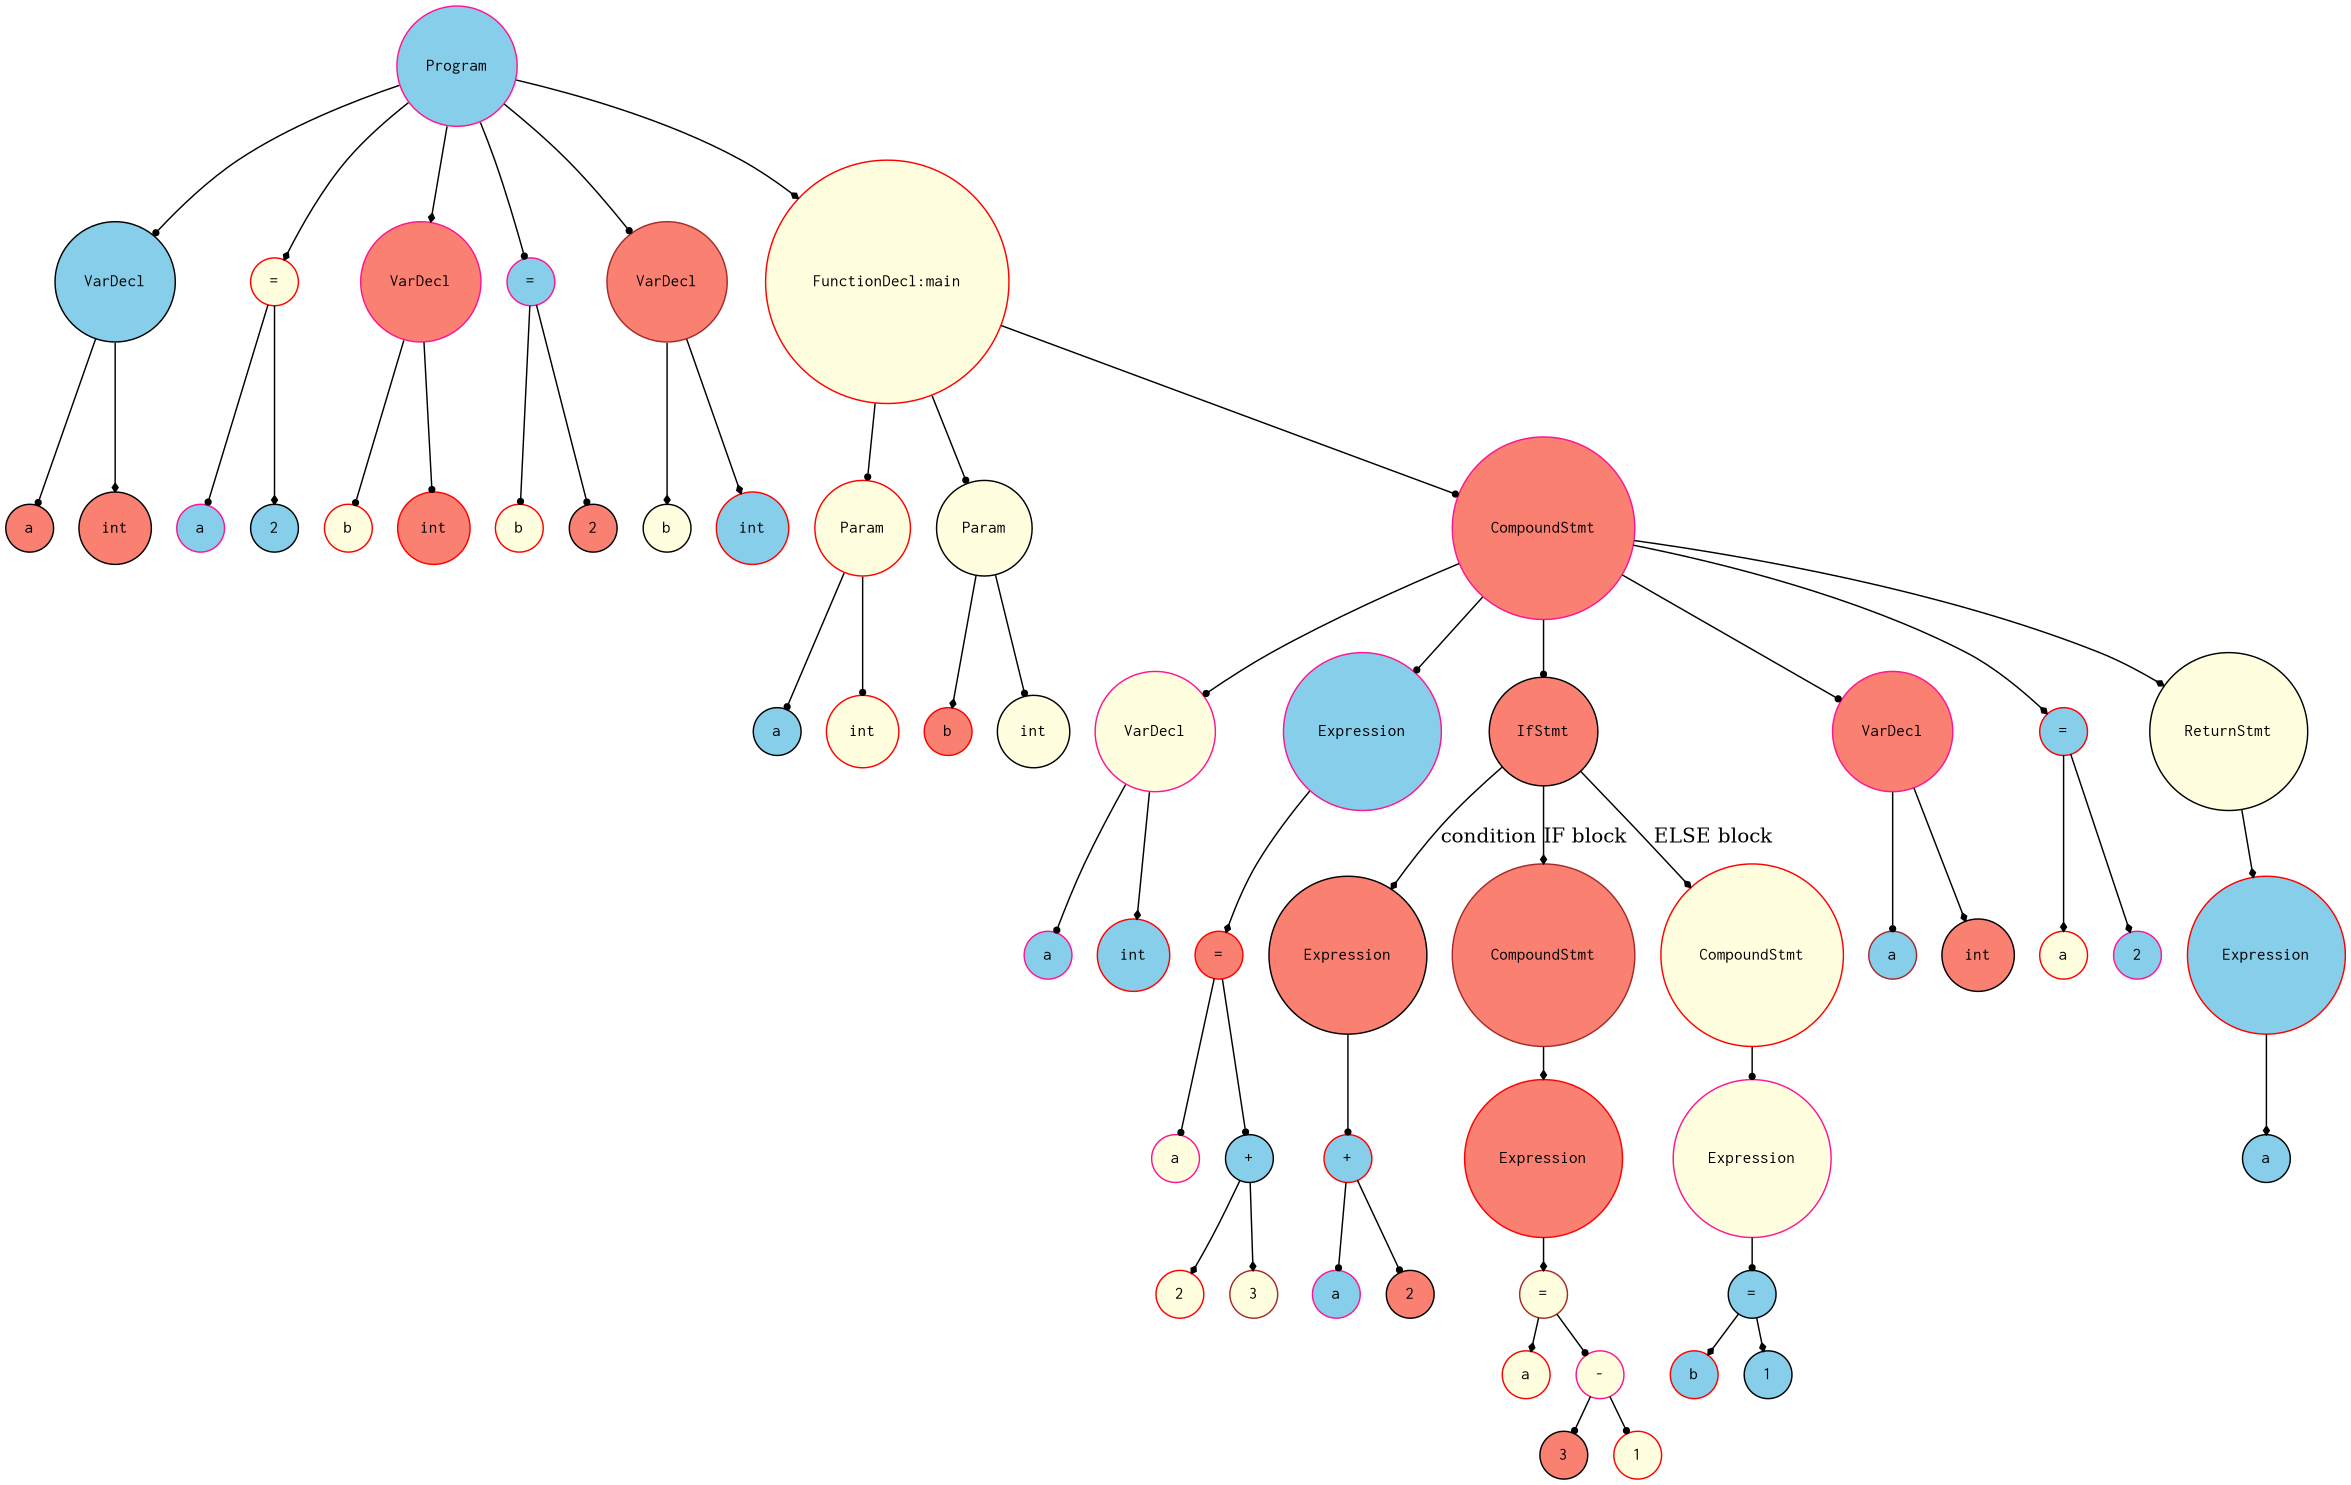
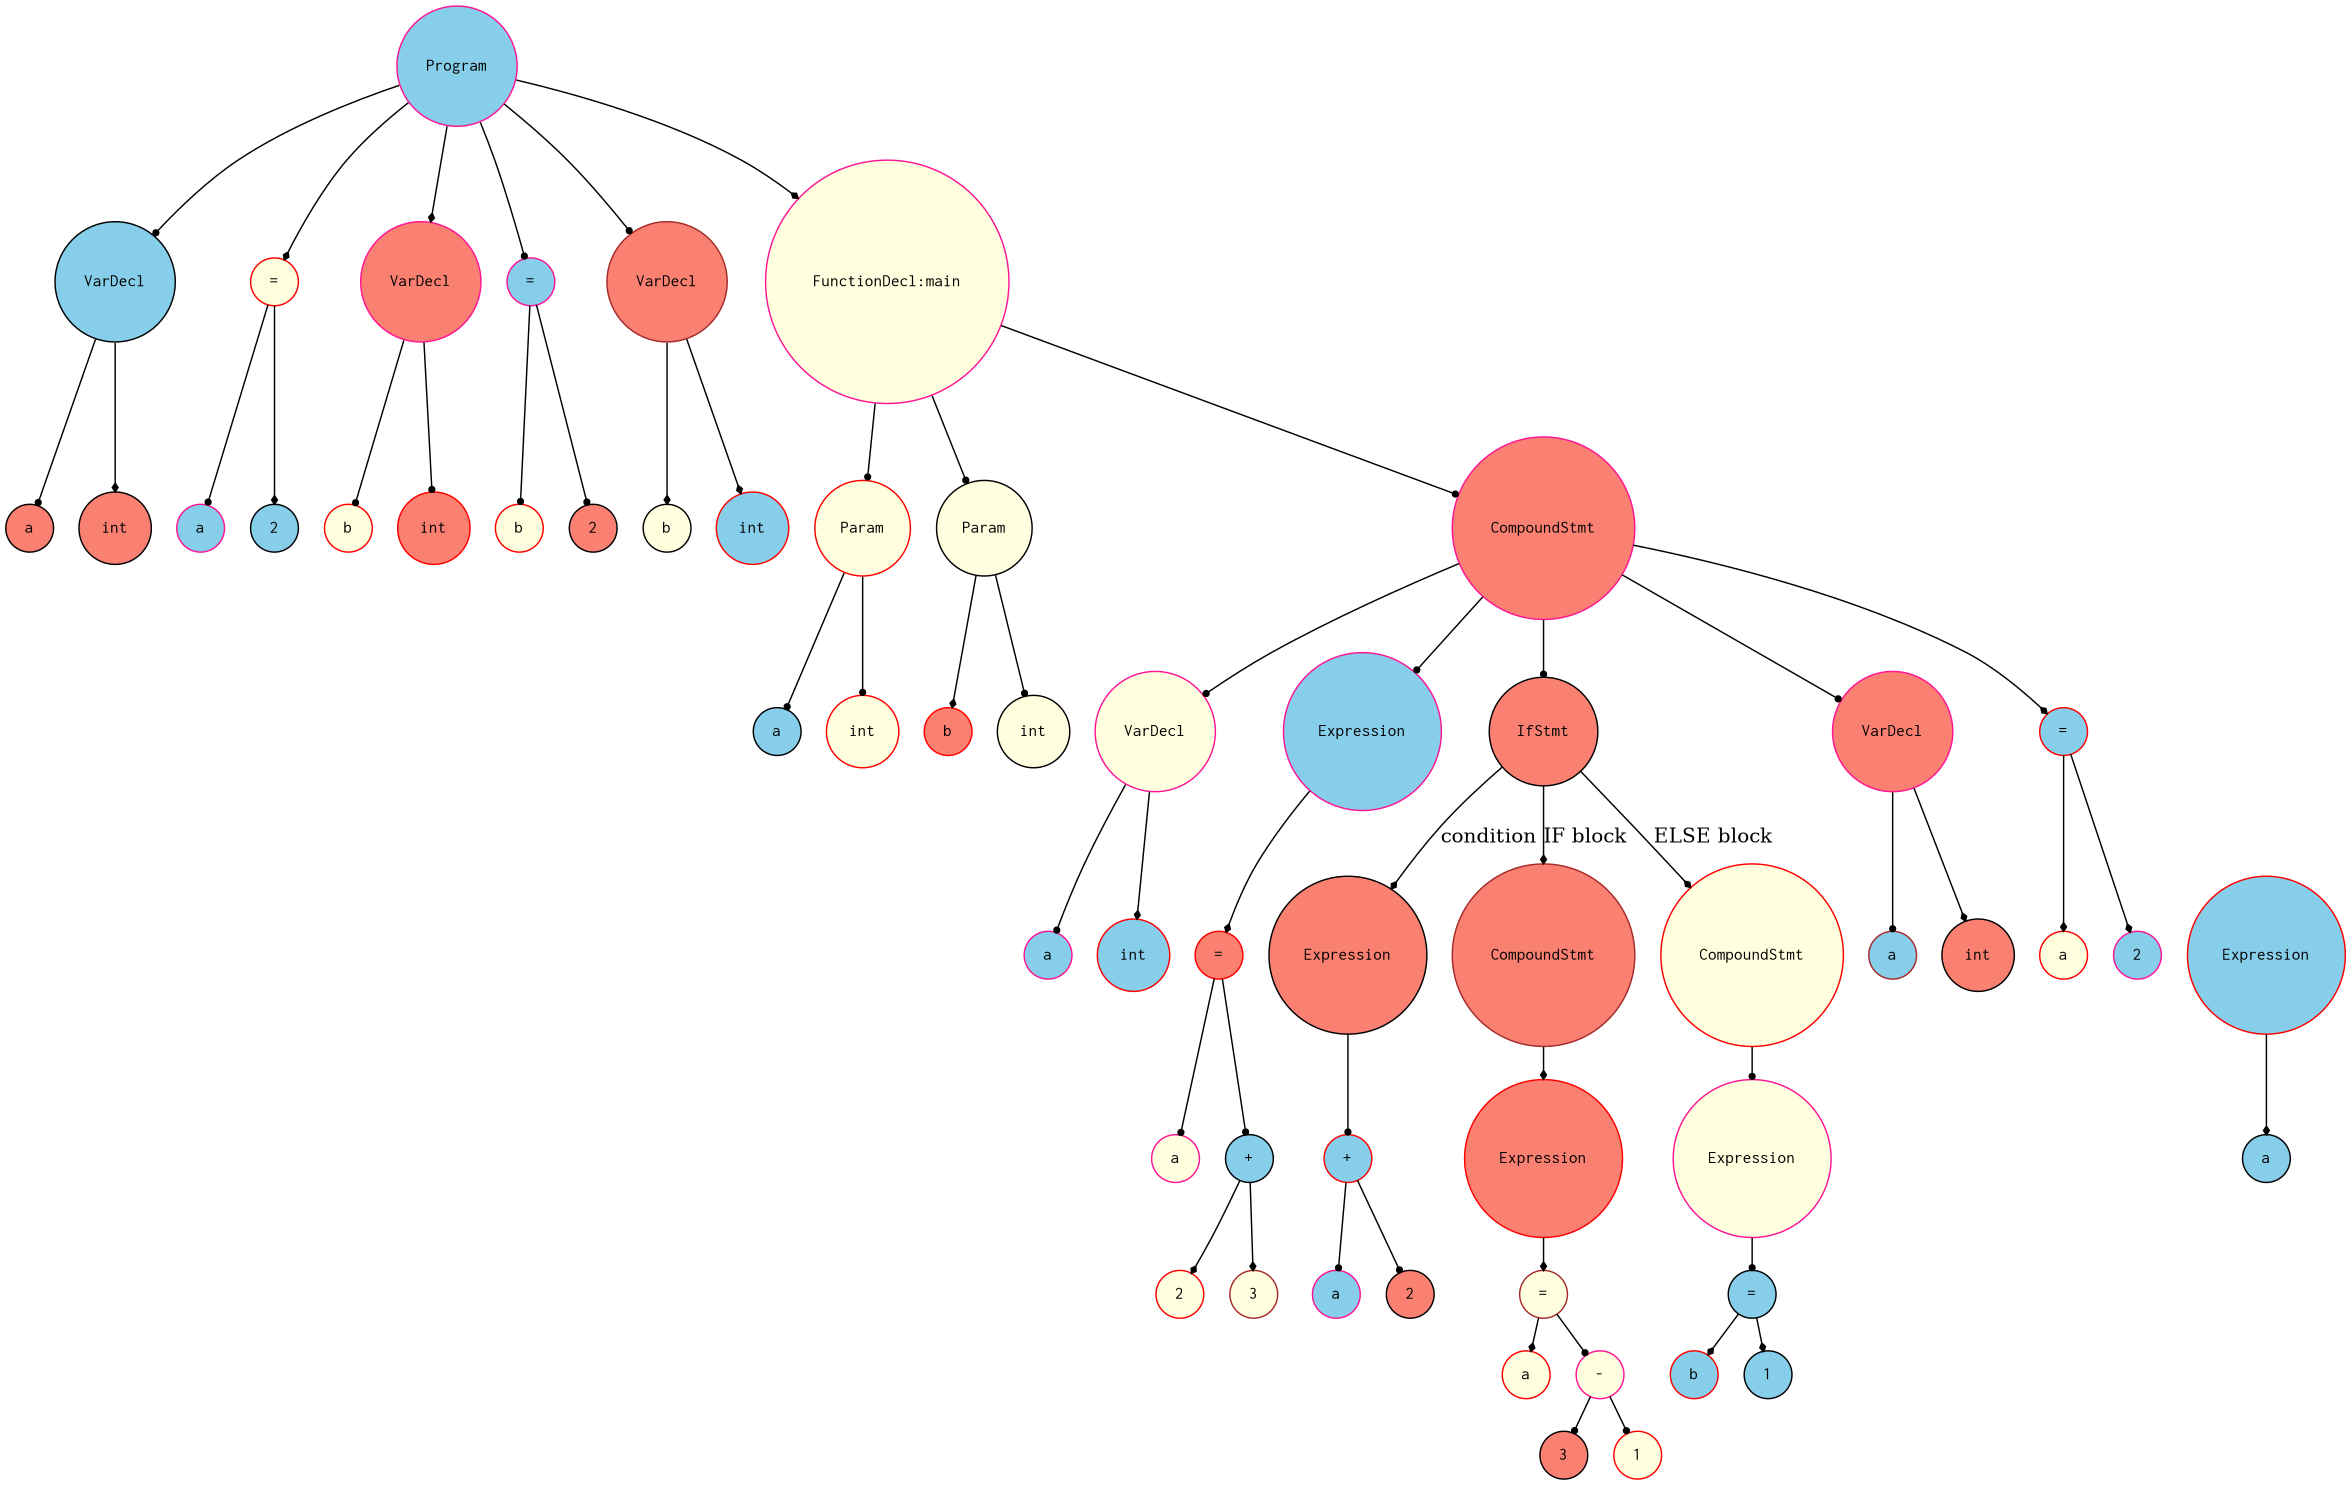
(887, 282) -> (887, 282)
(2229, 732) -> none
